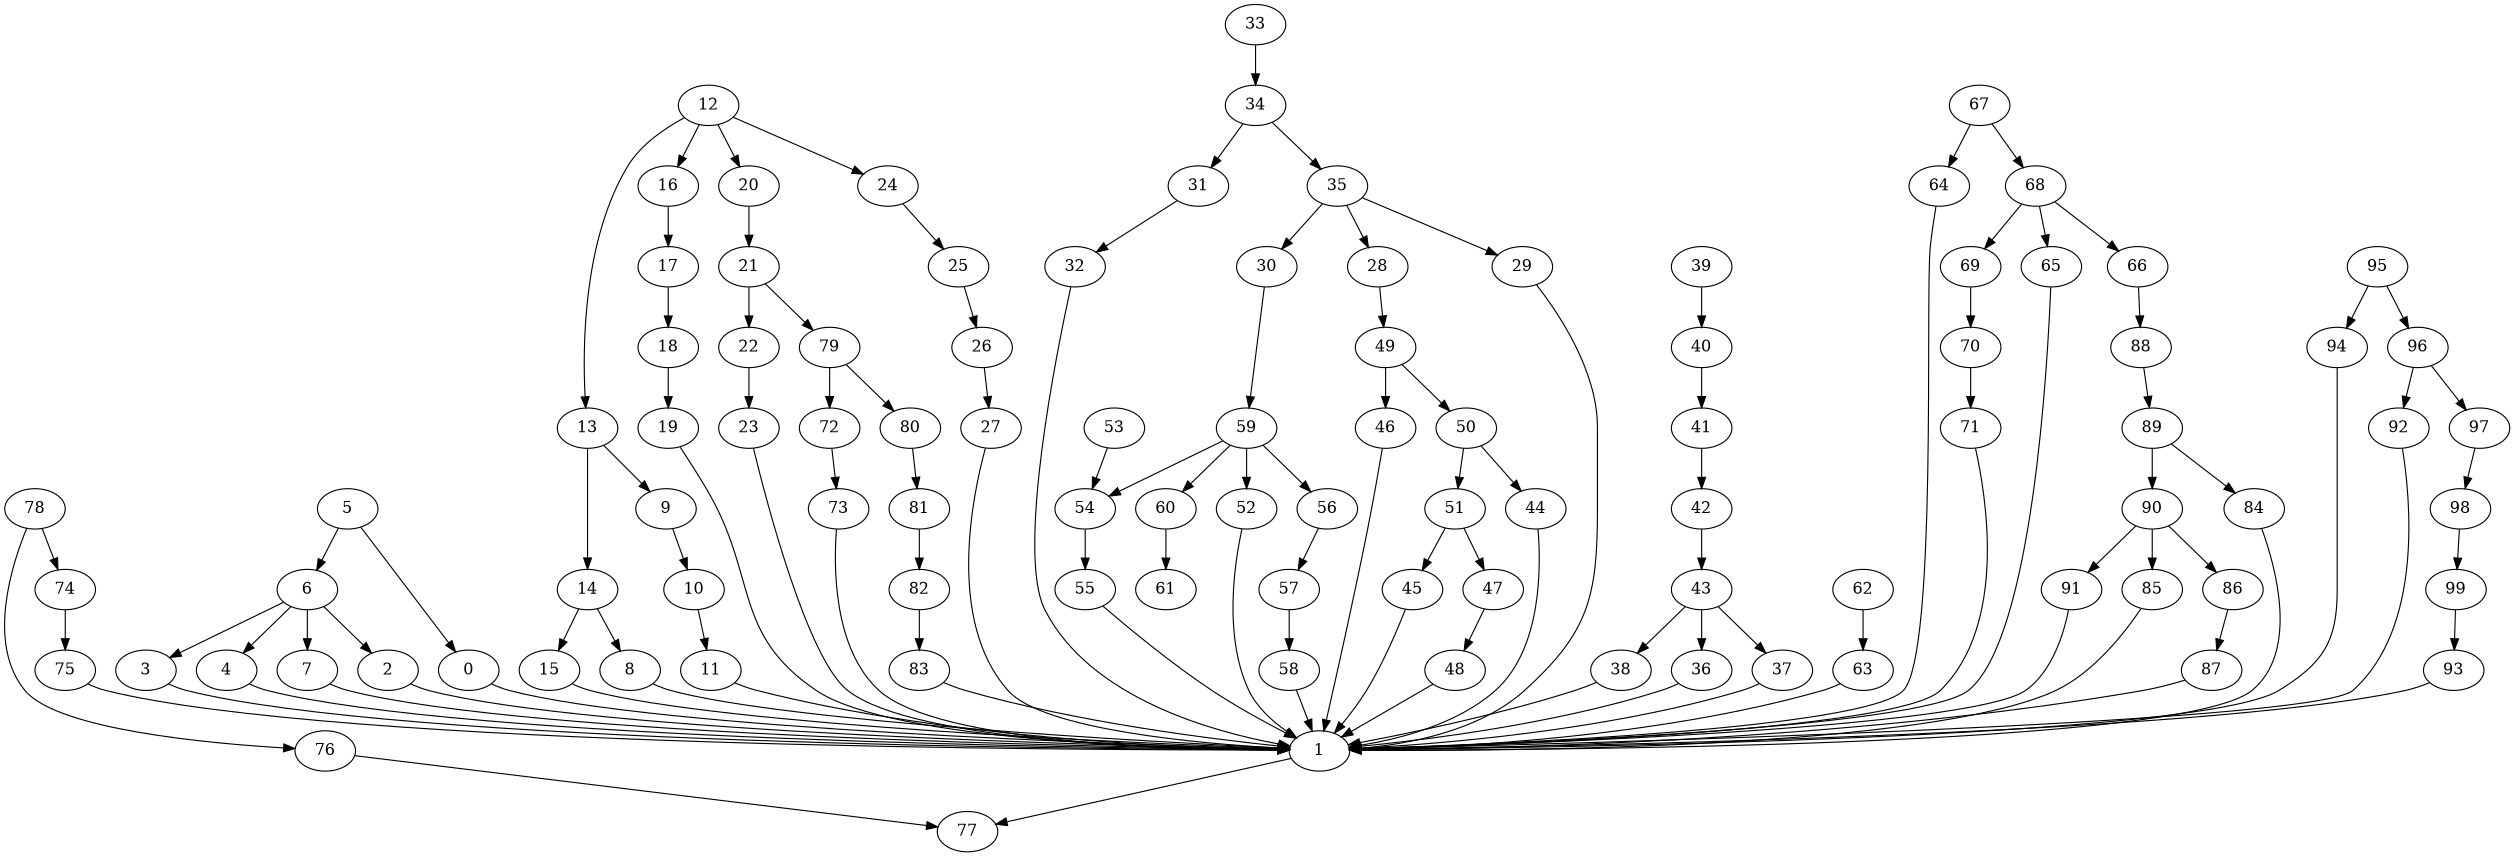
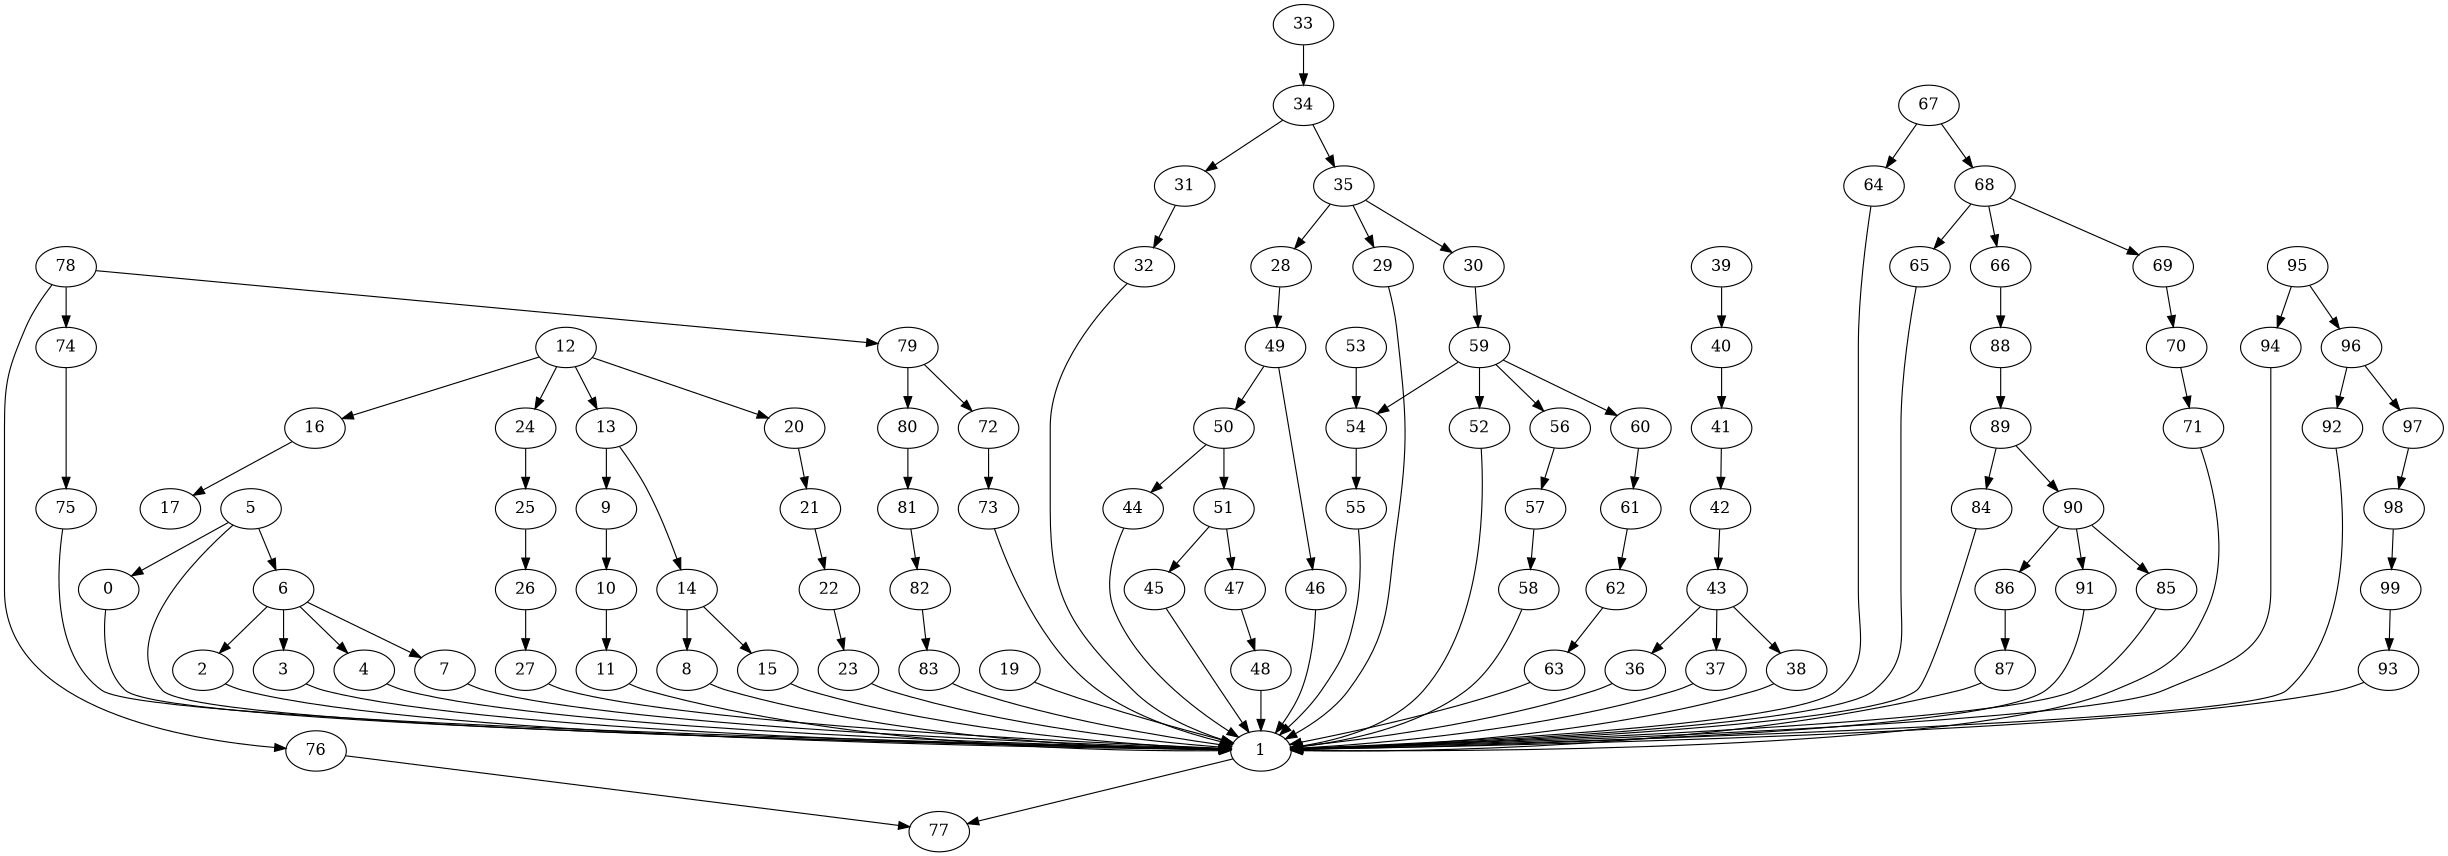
(785, 303) -> (481, 307)
(668, 347) -> none
none -> (1625, 543)
none -> (590, 731)
